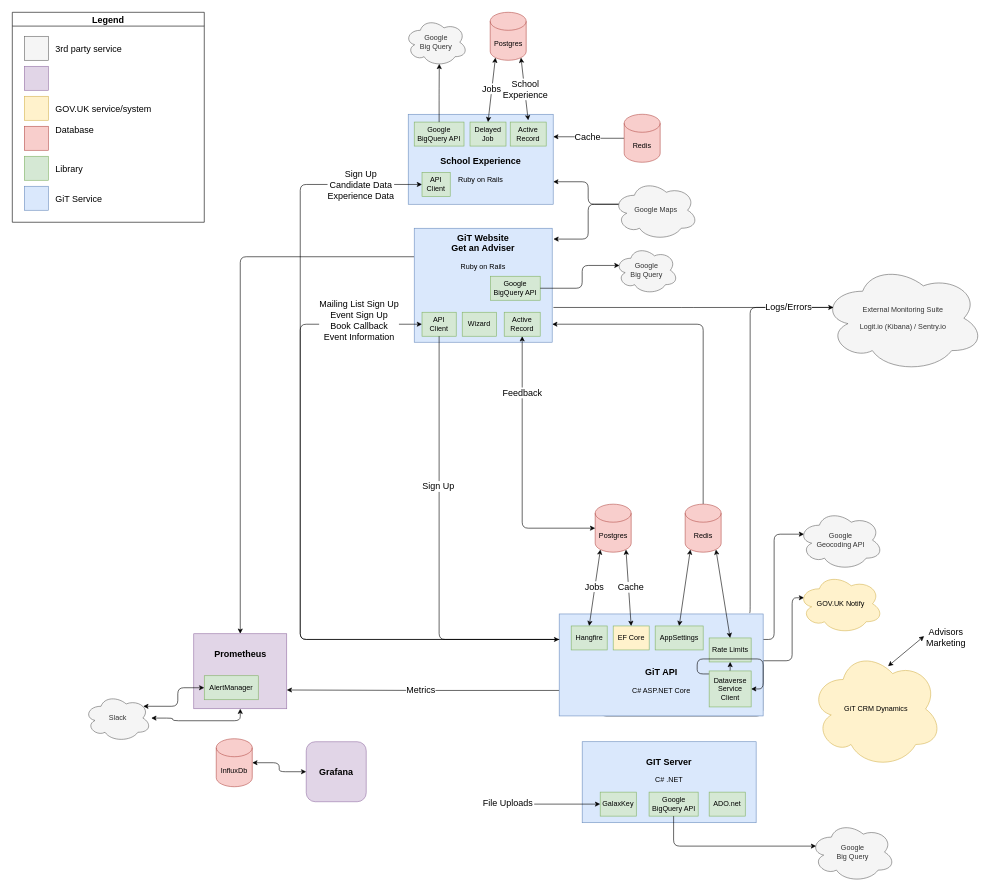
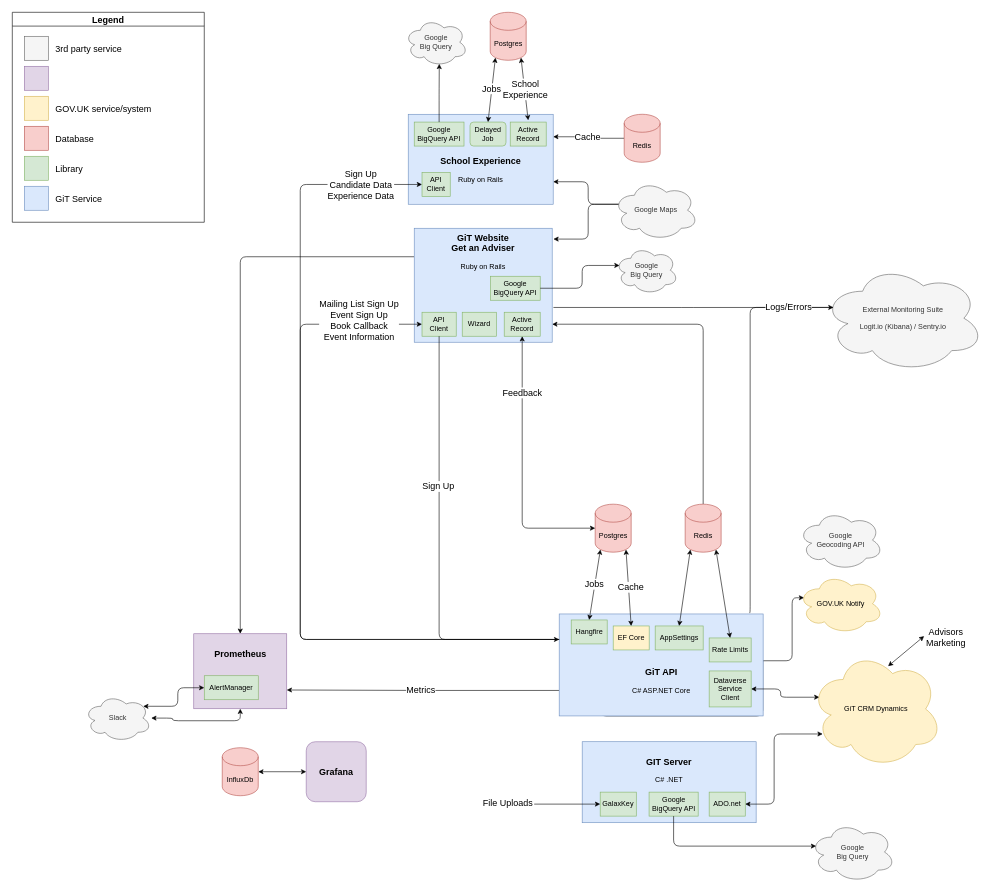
(78, 129) -> (78, 138)
(488, 134) -> (488, 134)
(589, 638) -> (589, 632)
(769, 640) -> none
(697, 670) -> (780, 691)
(234, 763) -> (240, 772)
none -> (773, 803)
